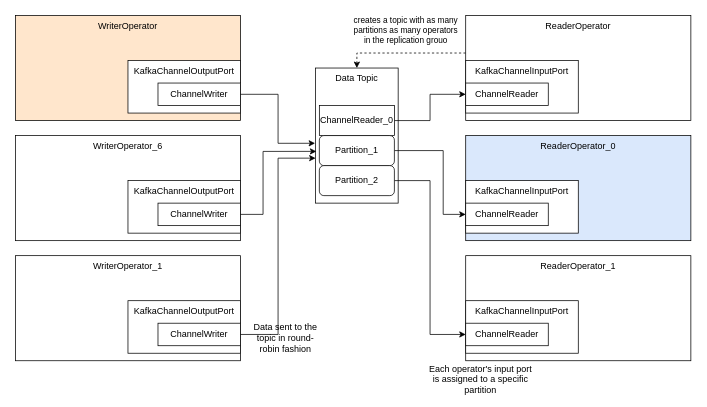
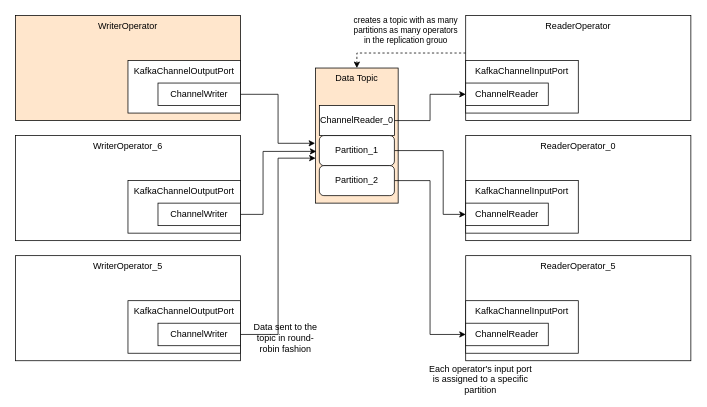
(357, 79) -> (357, 79)
(578, 146) -> (578, 146)
(128, 266) -> (128, 266)
(578, 266) -> (578, 266)
